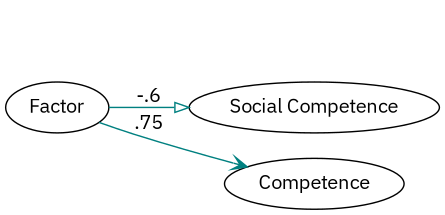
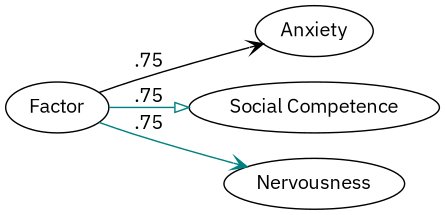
none -> (314, 31)
(149, 97) -> (149, 97)
(314, 184) -> (314, 184)
